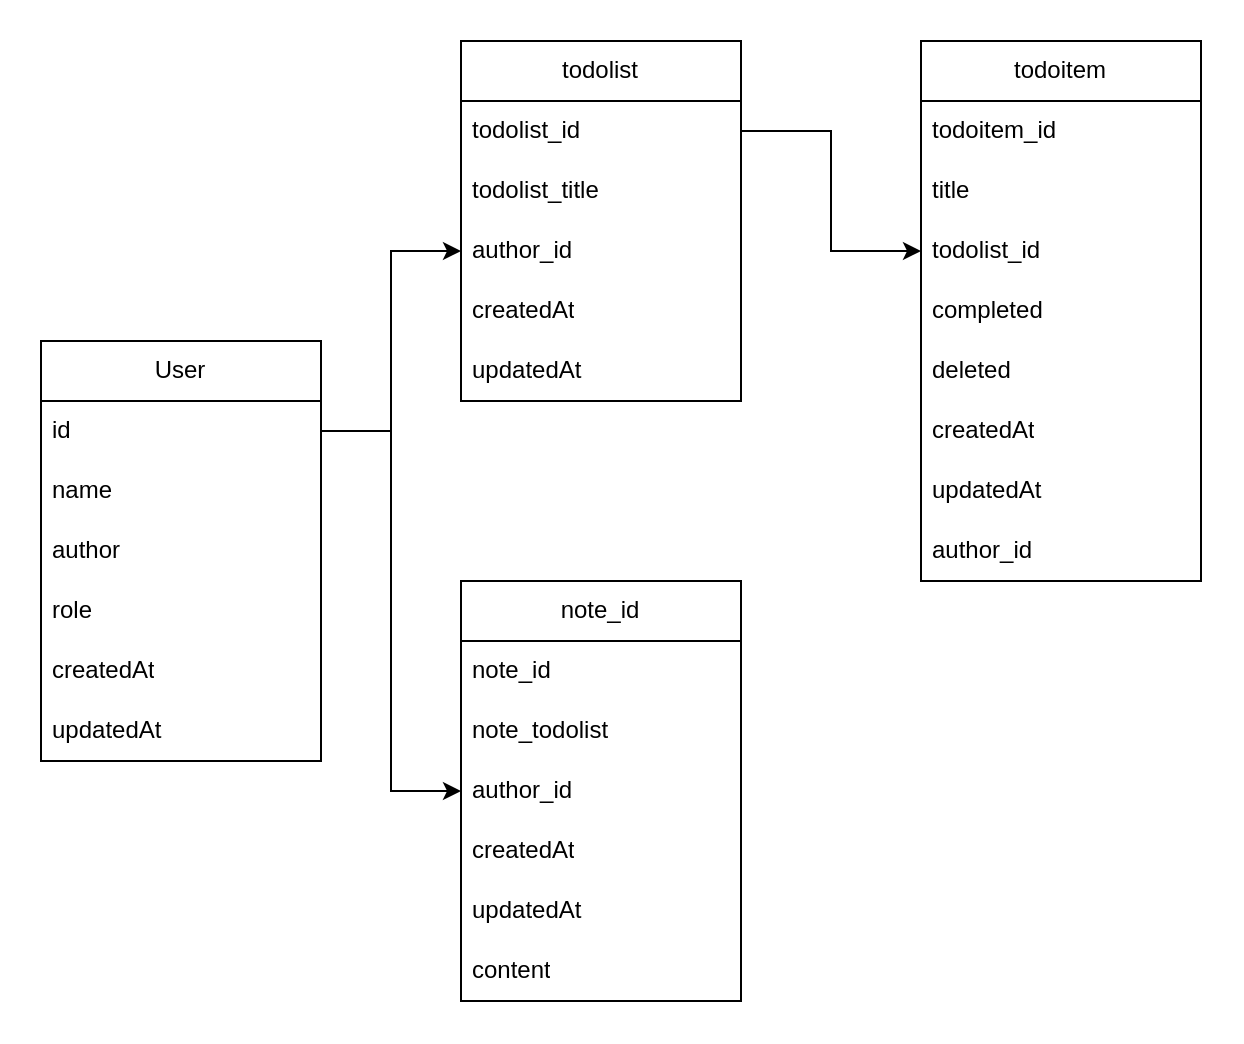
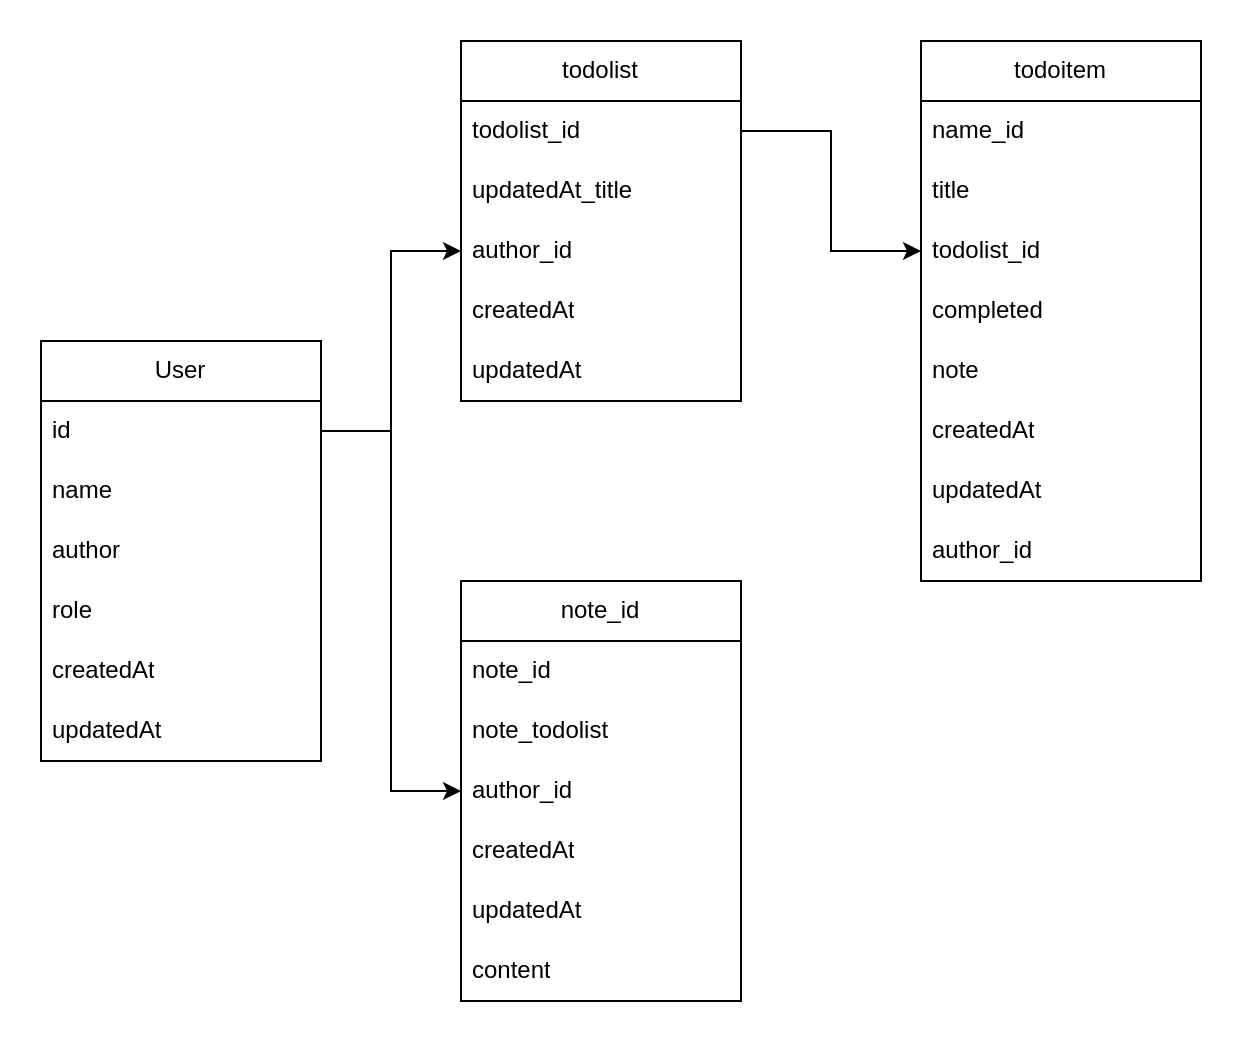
(1001, 131) -> (977, 131)
(555, 191) -> (568, 191)
(977, 371) -> (960, 371)
